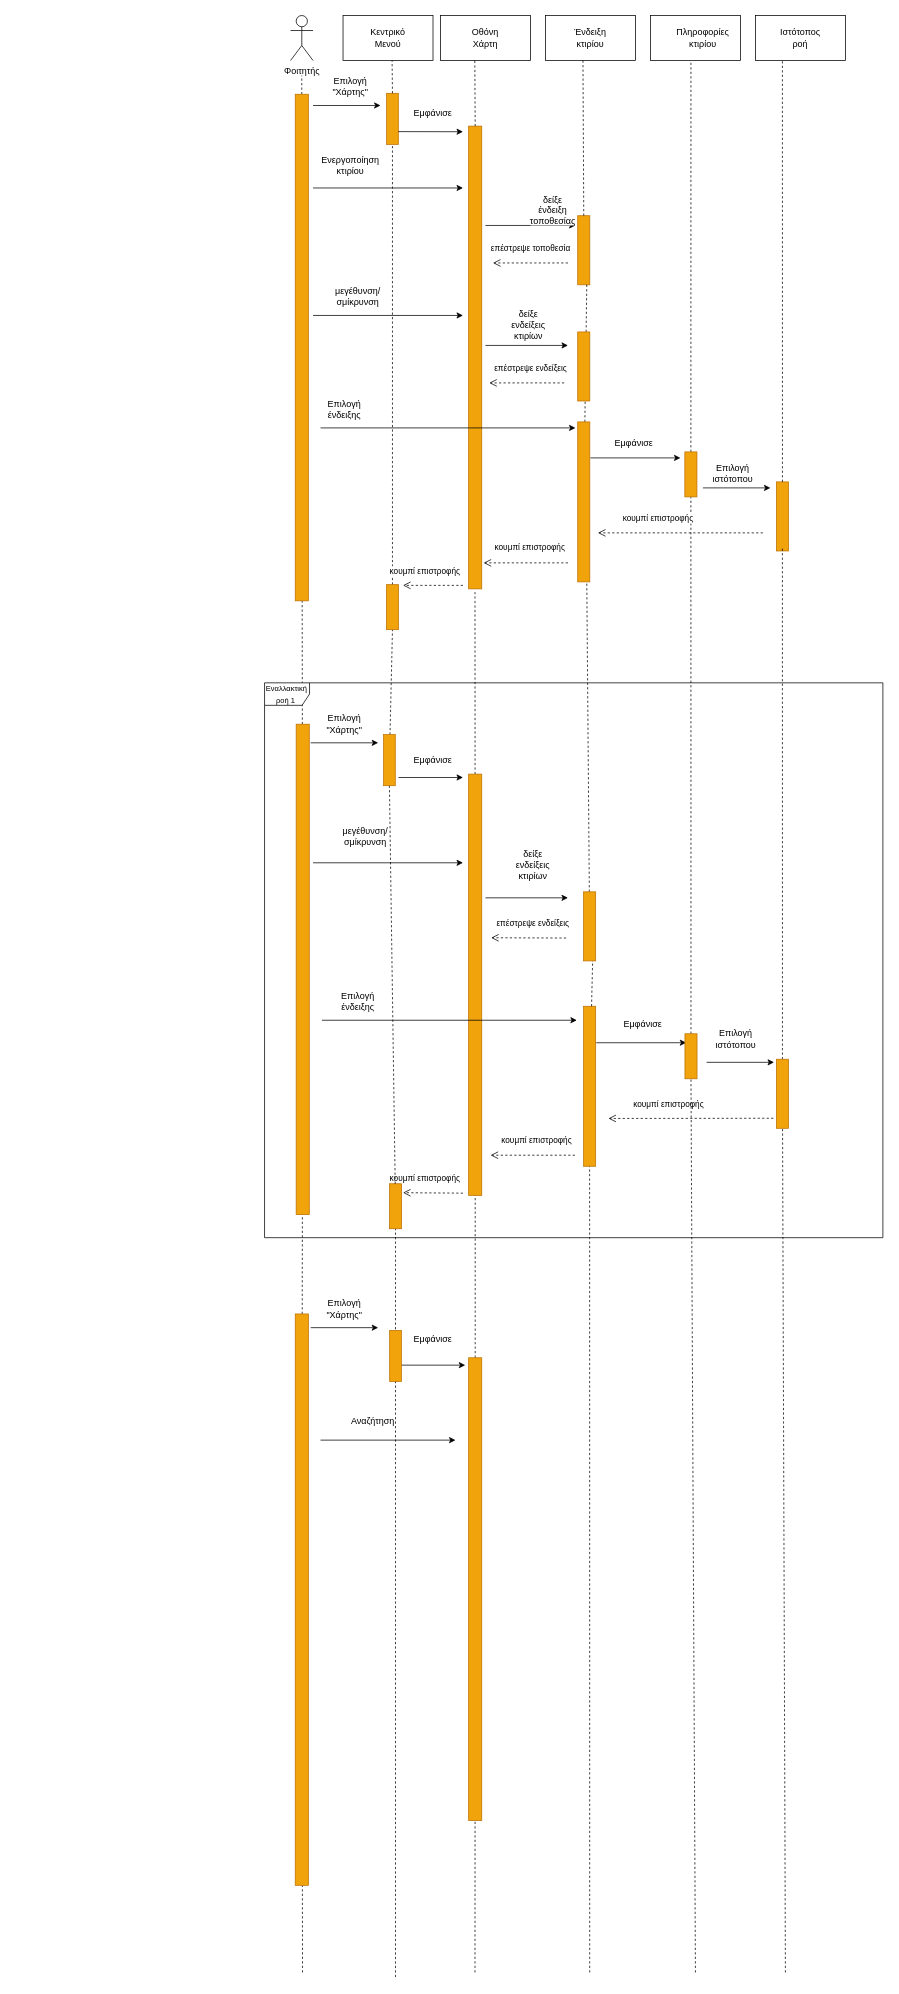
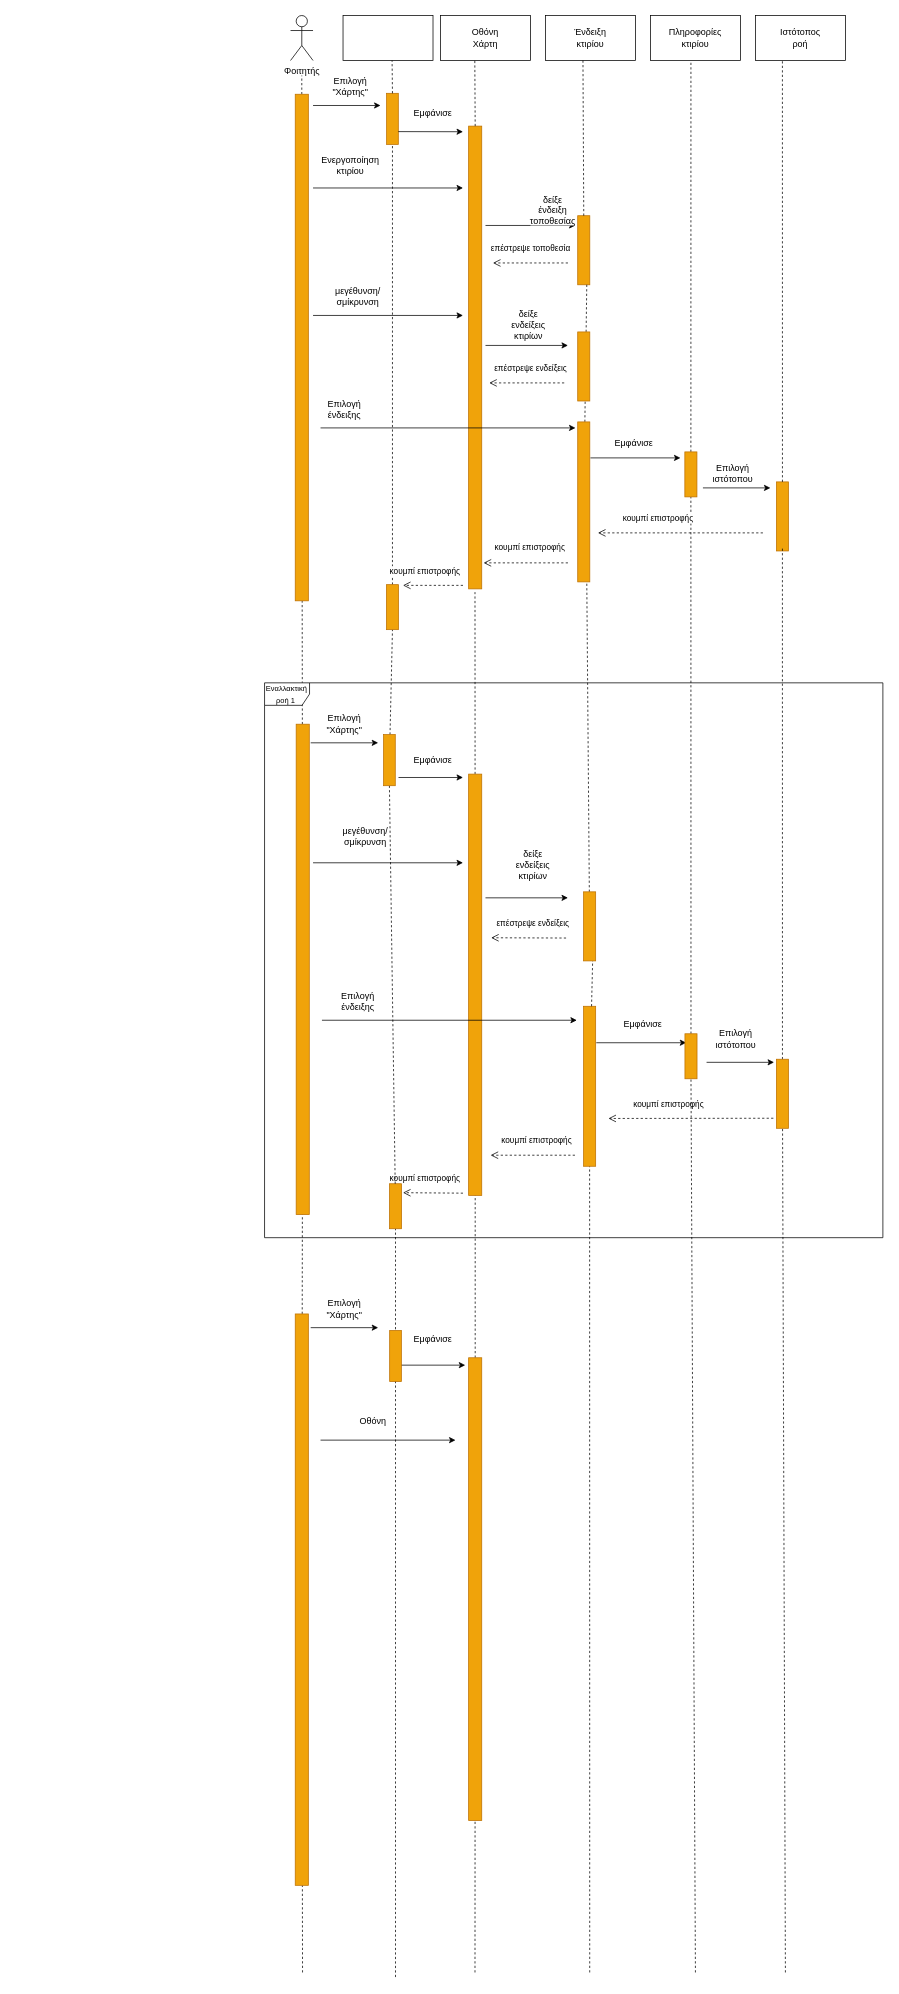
(388, 38) -> none
(703, 38) -> (696, 38)
(373, 1422) -> (373, 1422)
